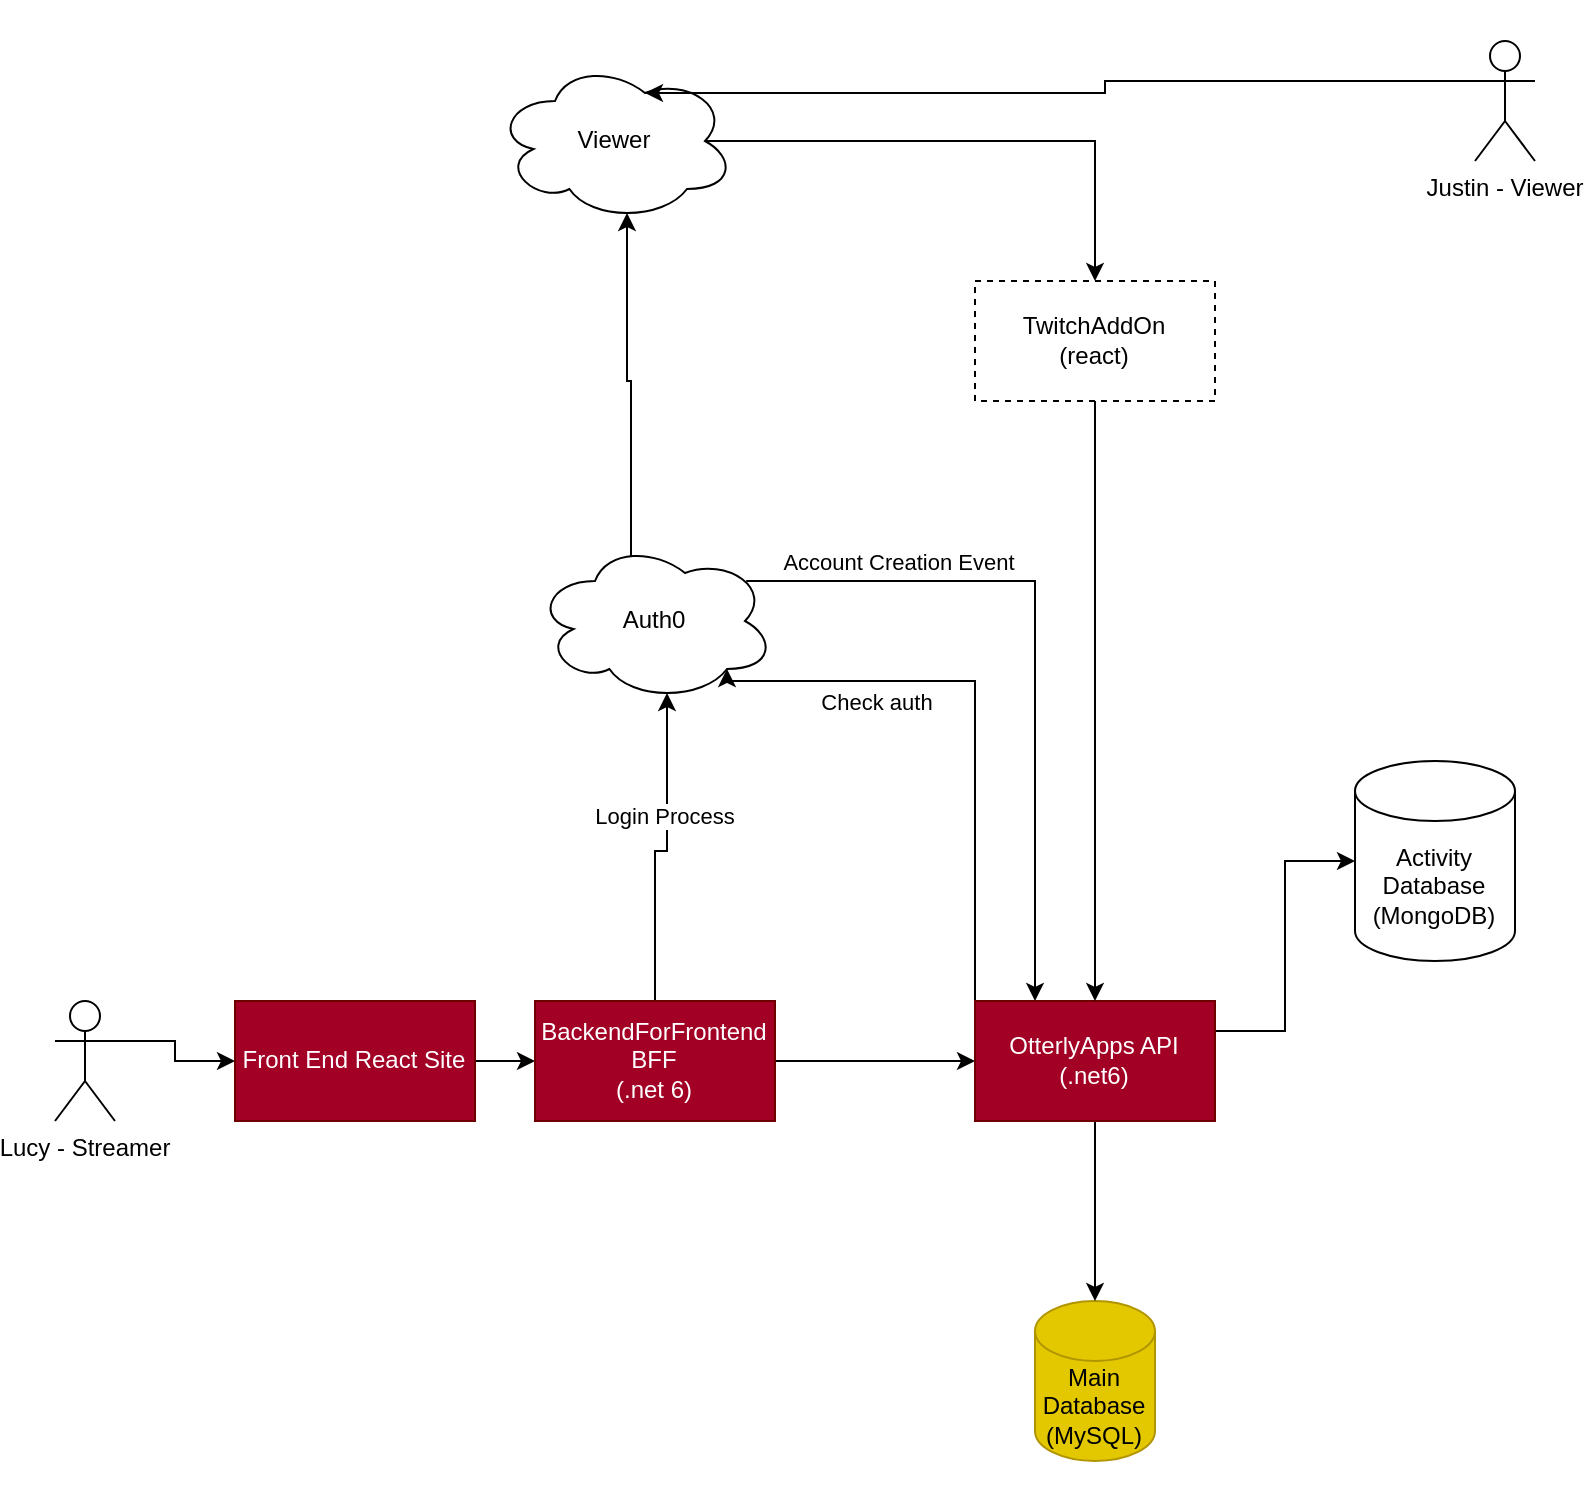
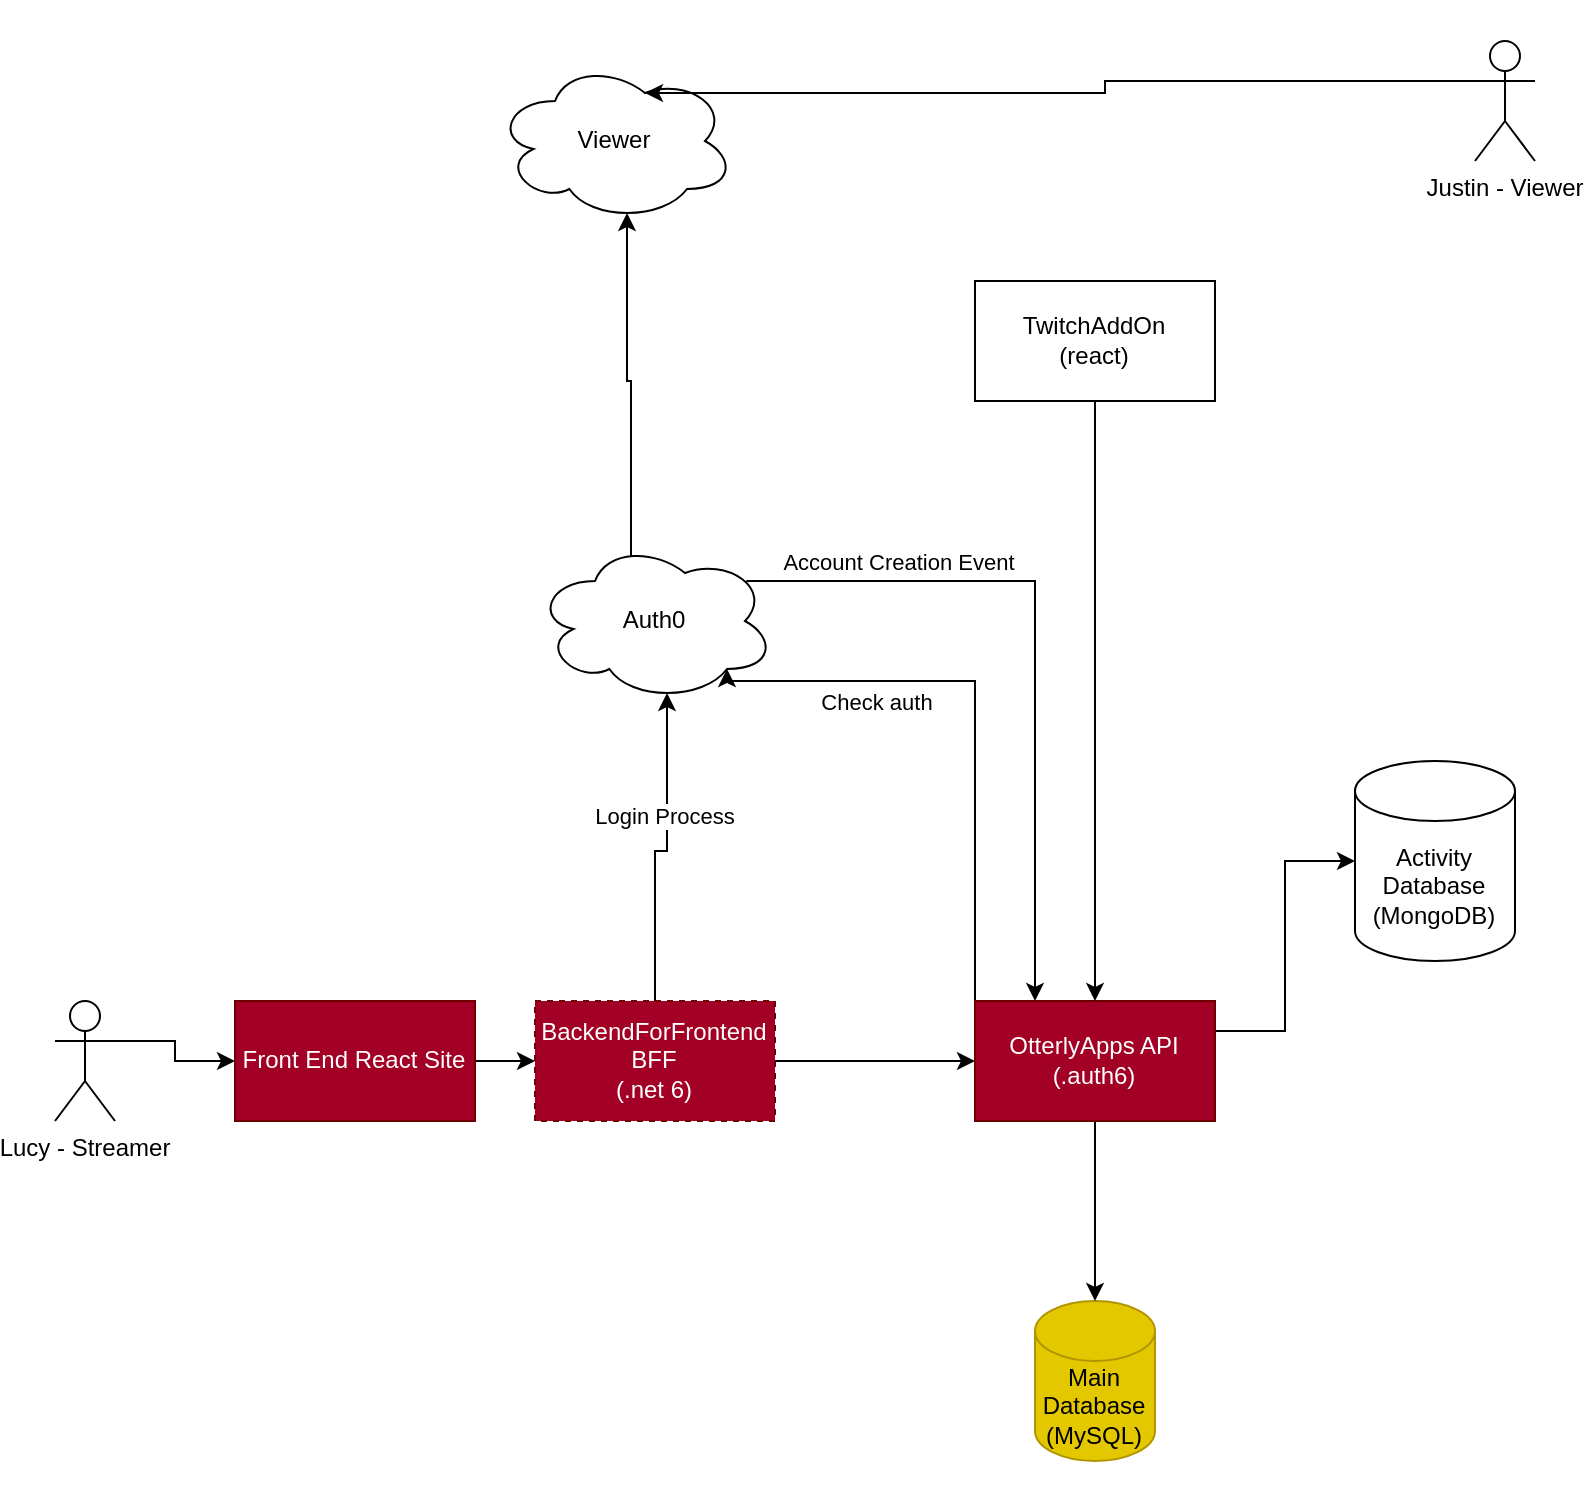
(963, 141) -> none
(1095, 341) -> (1095, 341)
(655, 1061) -> (655, 1061)
(1095, 1061) -> (1095, 1061)
